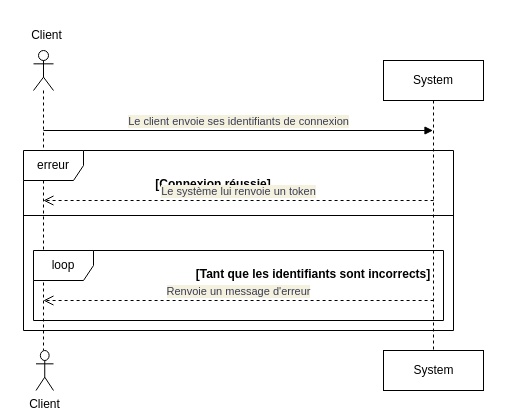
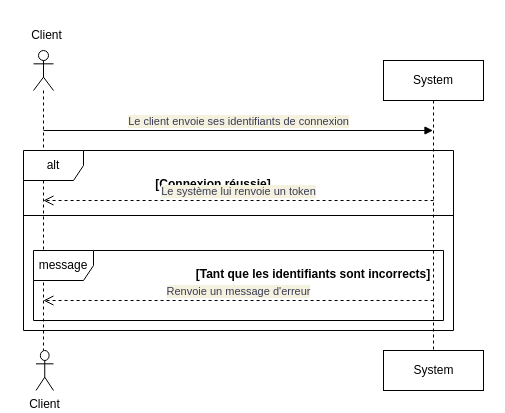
(54, 166) -> (54, 166)
(64, 266) -> (64, 266)
